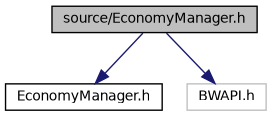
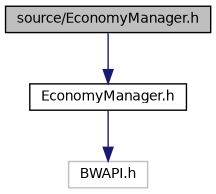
(186, 53) -> (108, 129)
